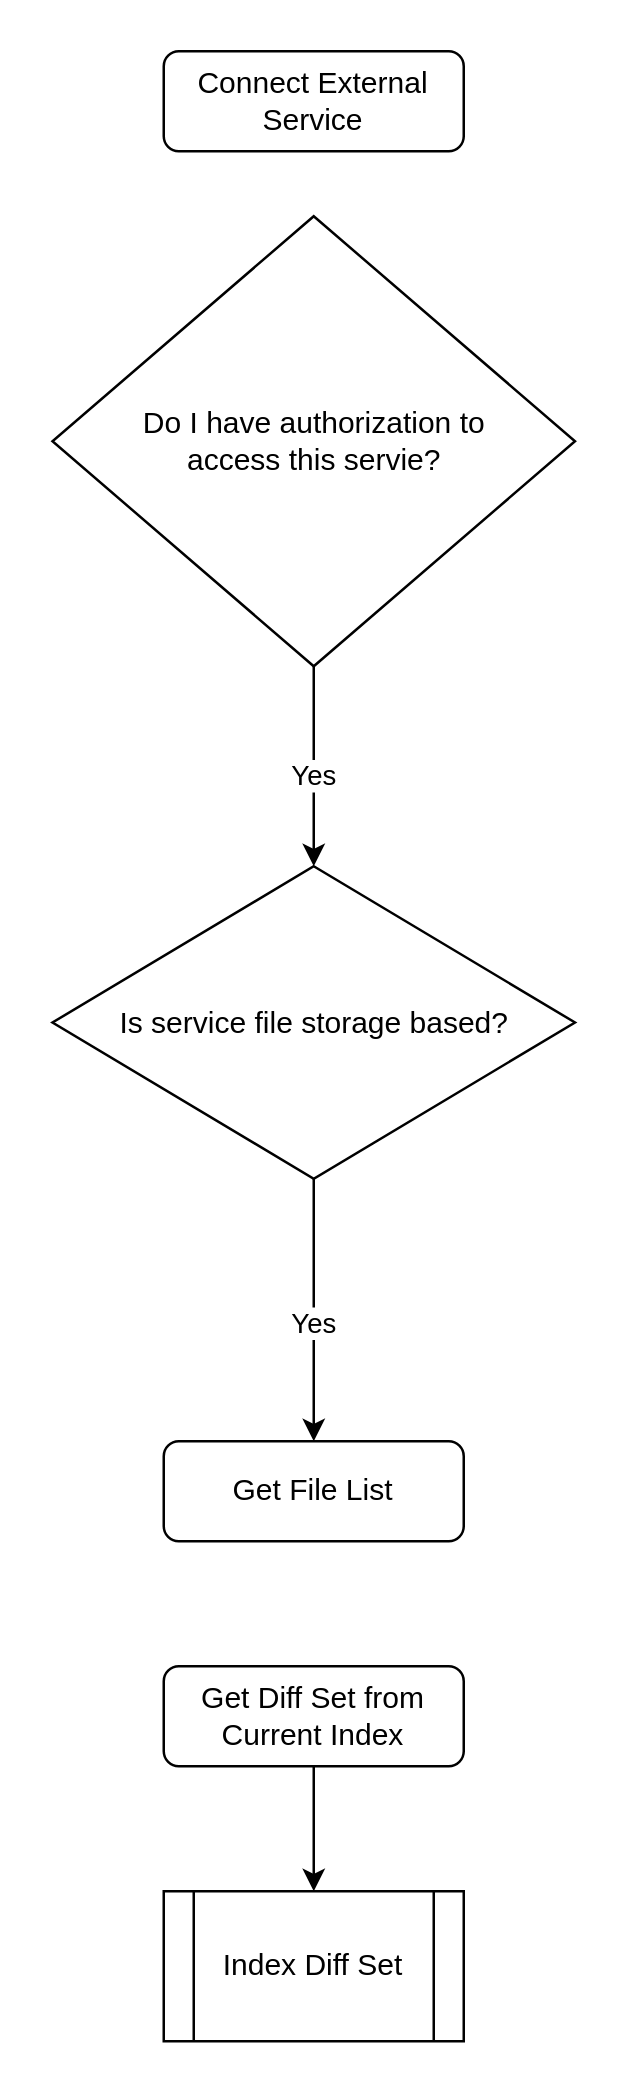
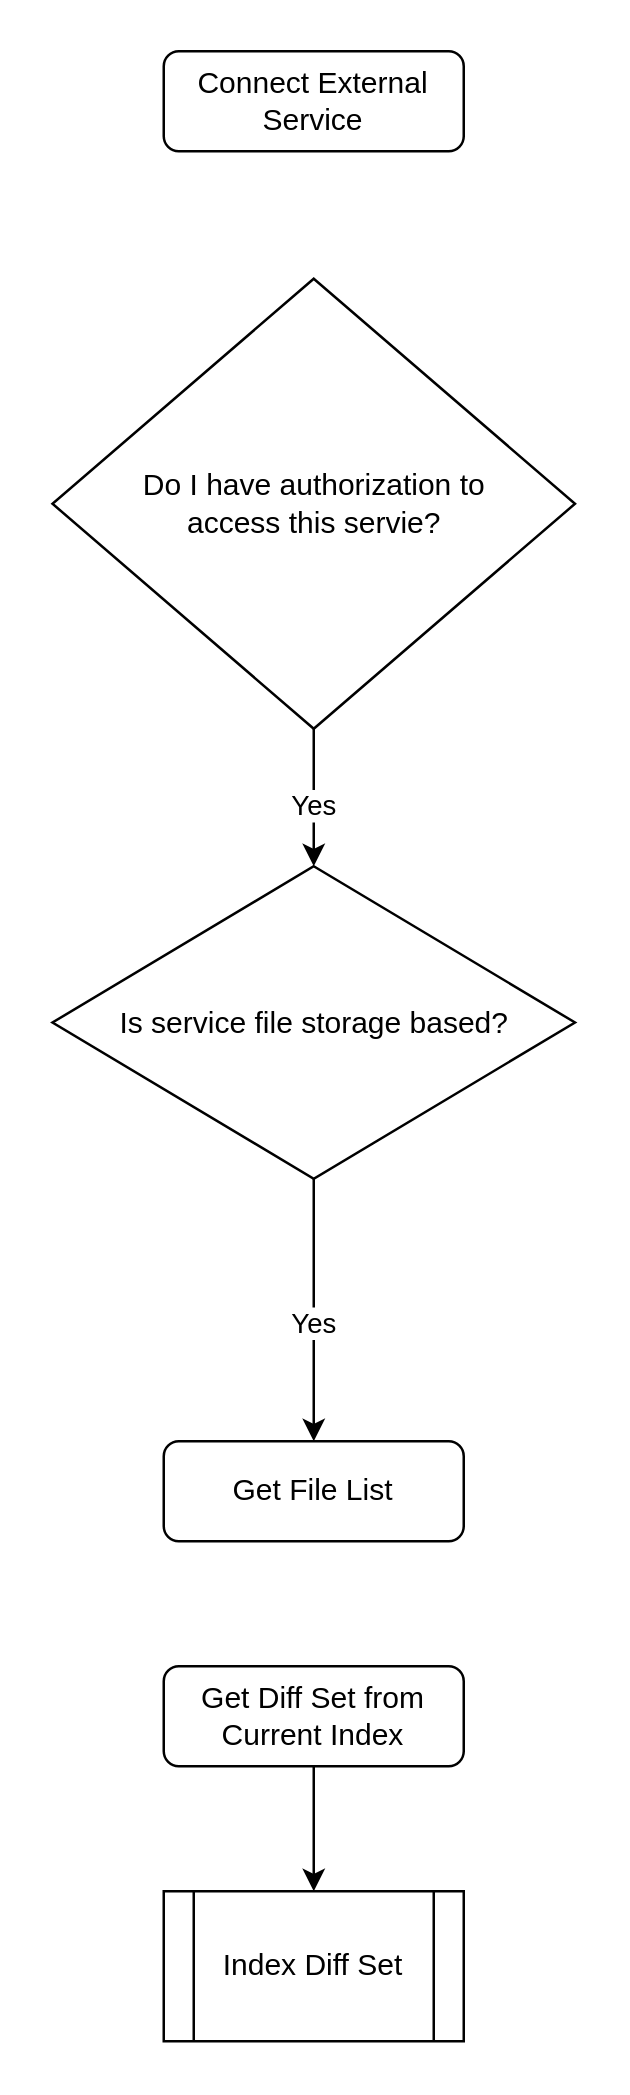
(314, 441) -> (314, 504)
